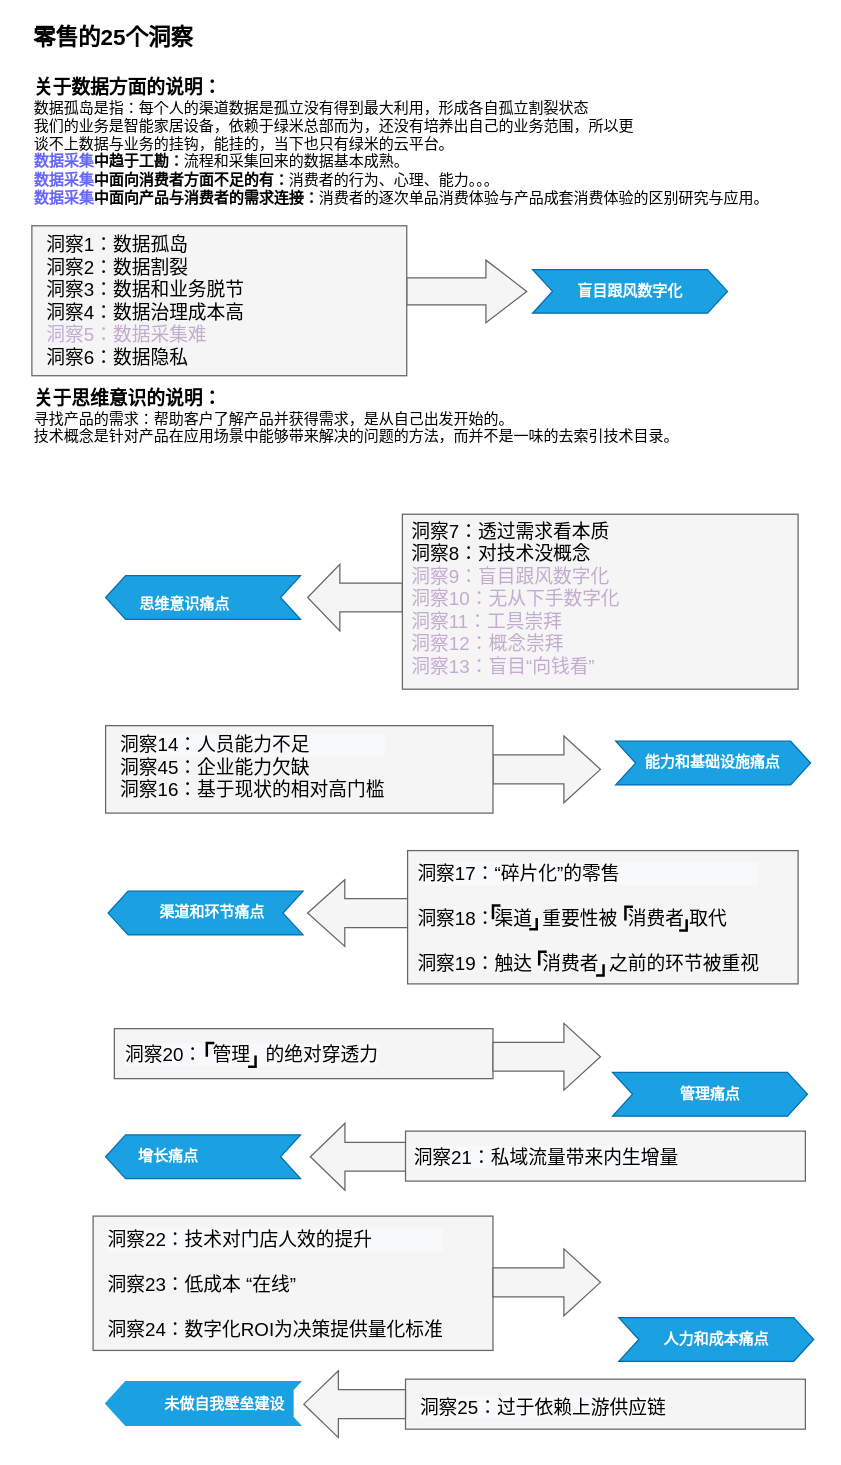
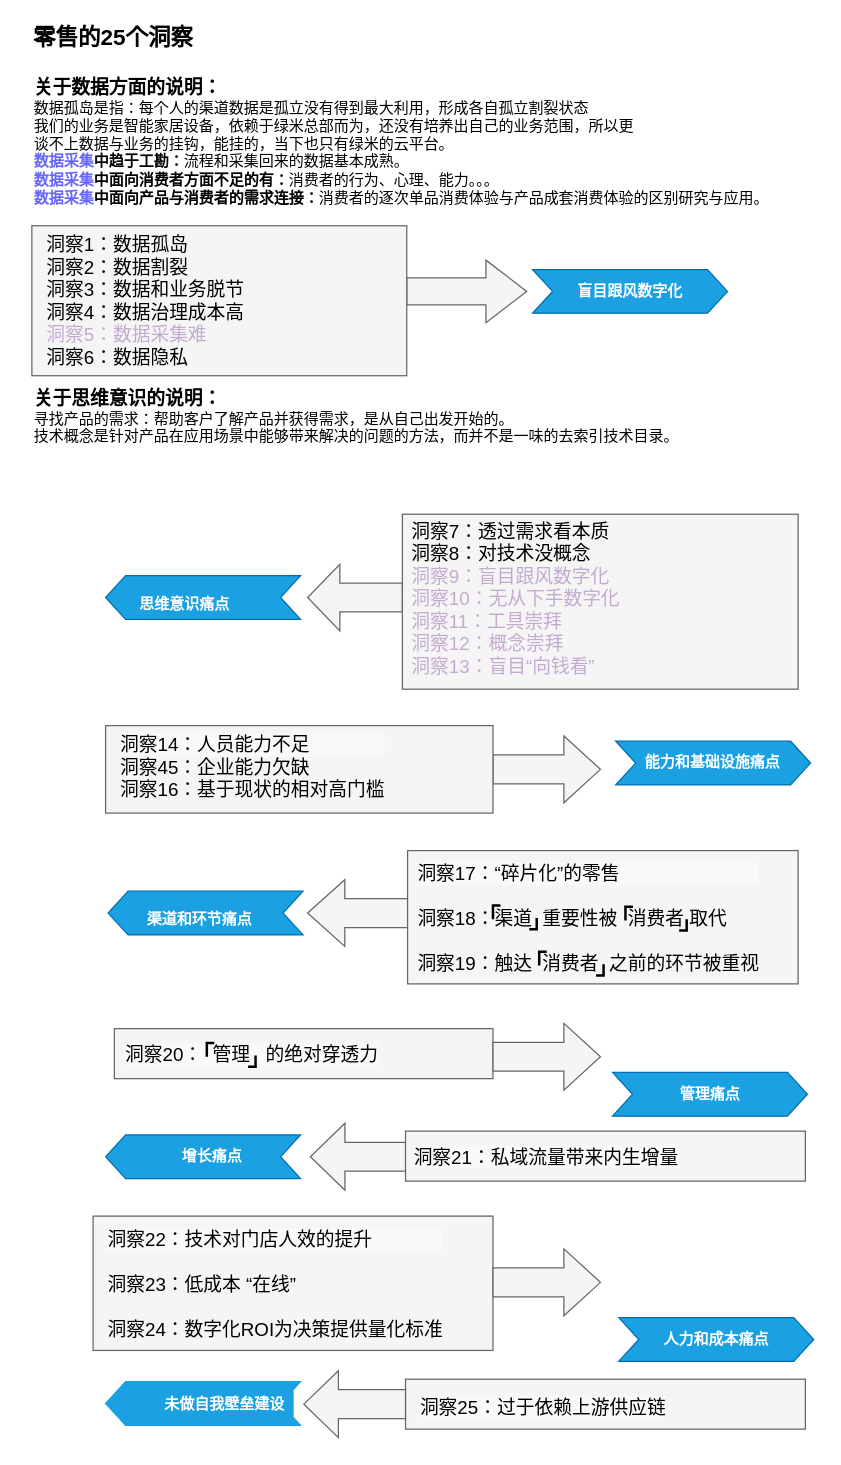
(212, 913) -> (199, 919)
(168, 1157) -> (212, 1157)
